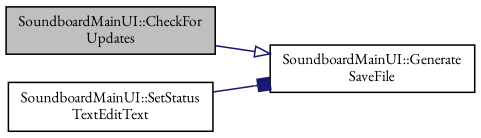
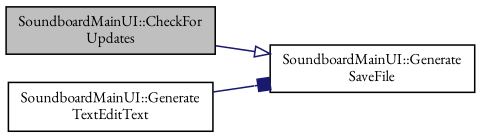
(111, 107) -> (111, 107)
